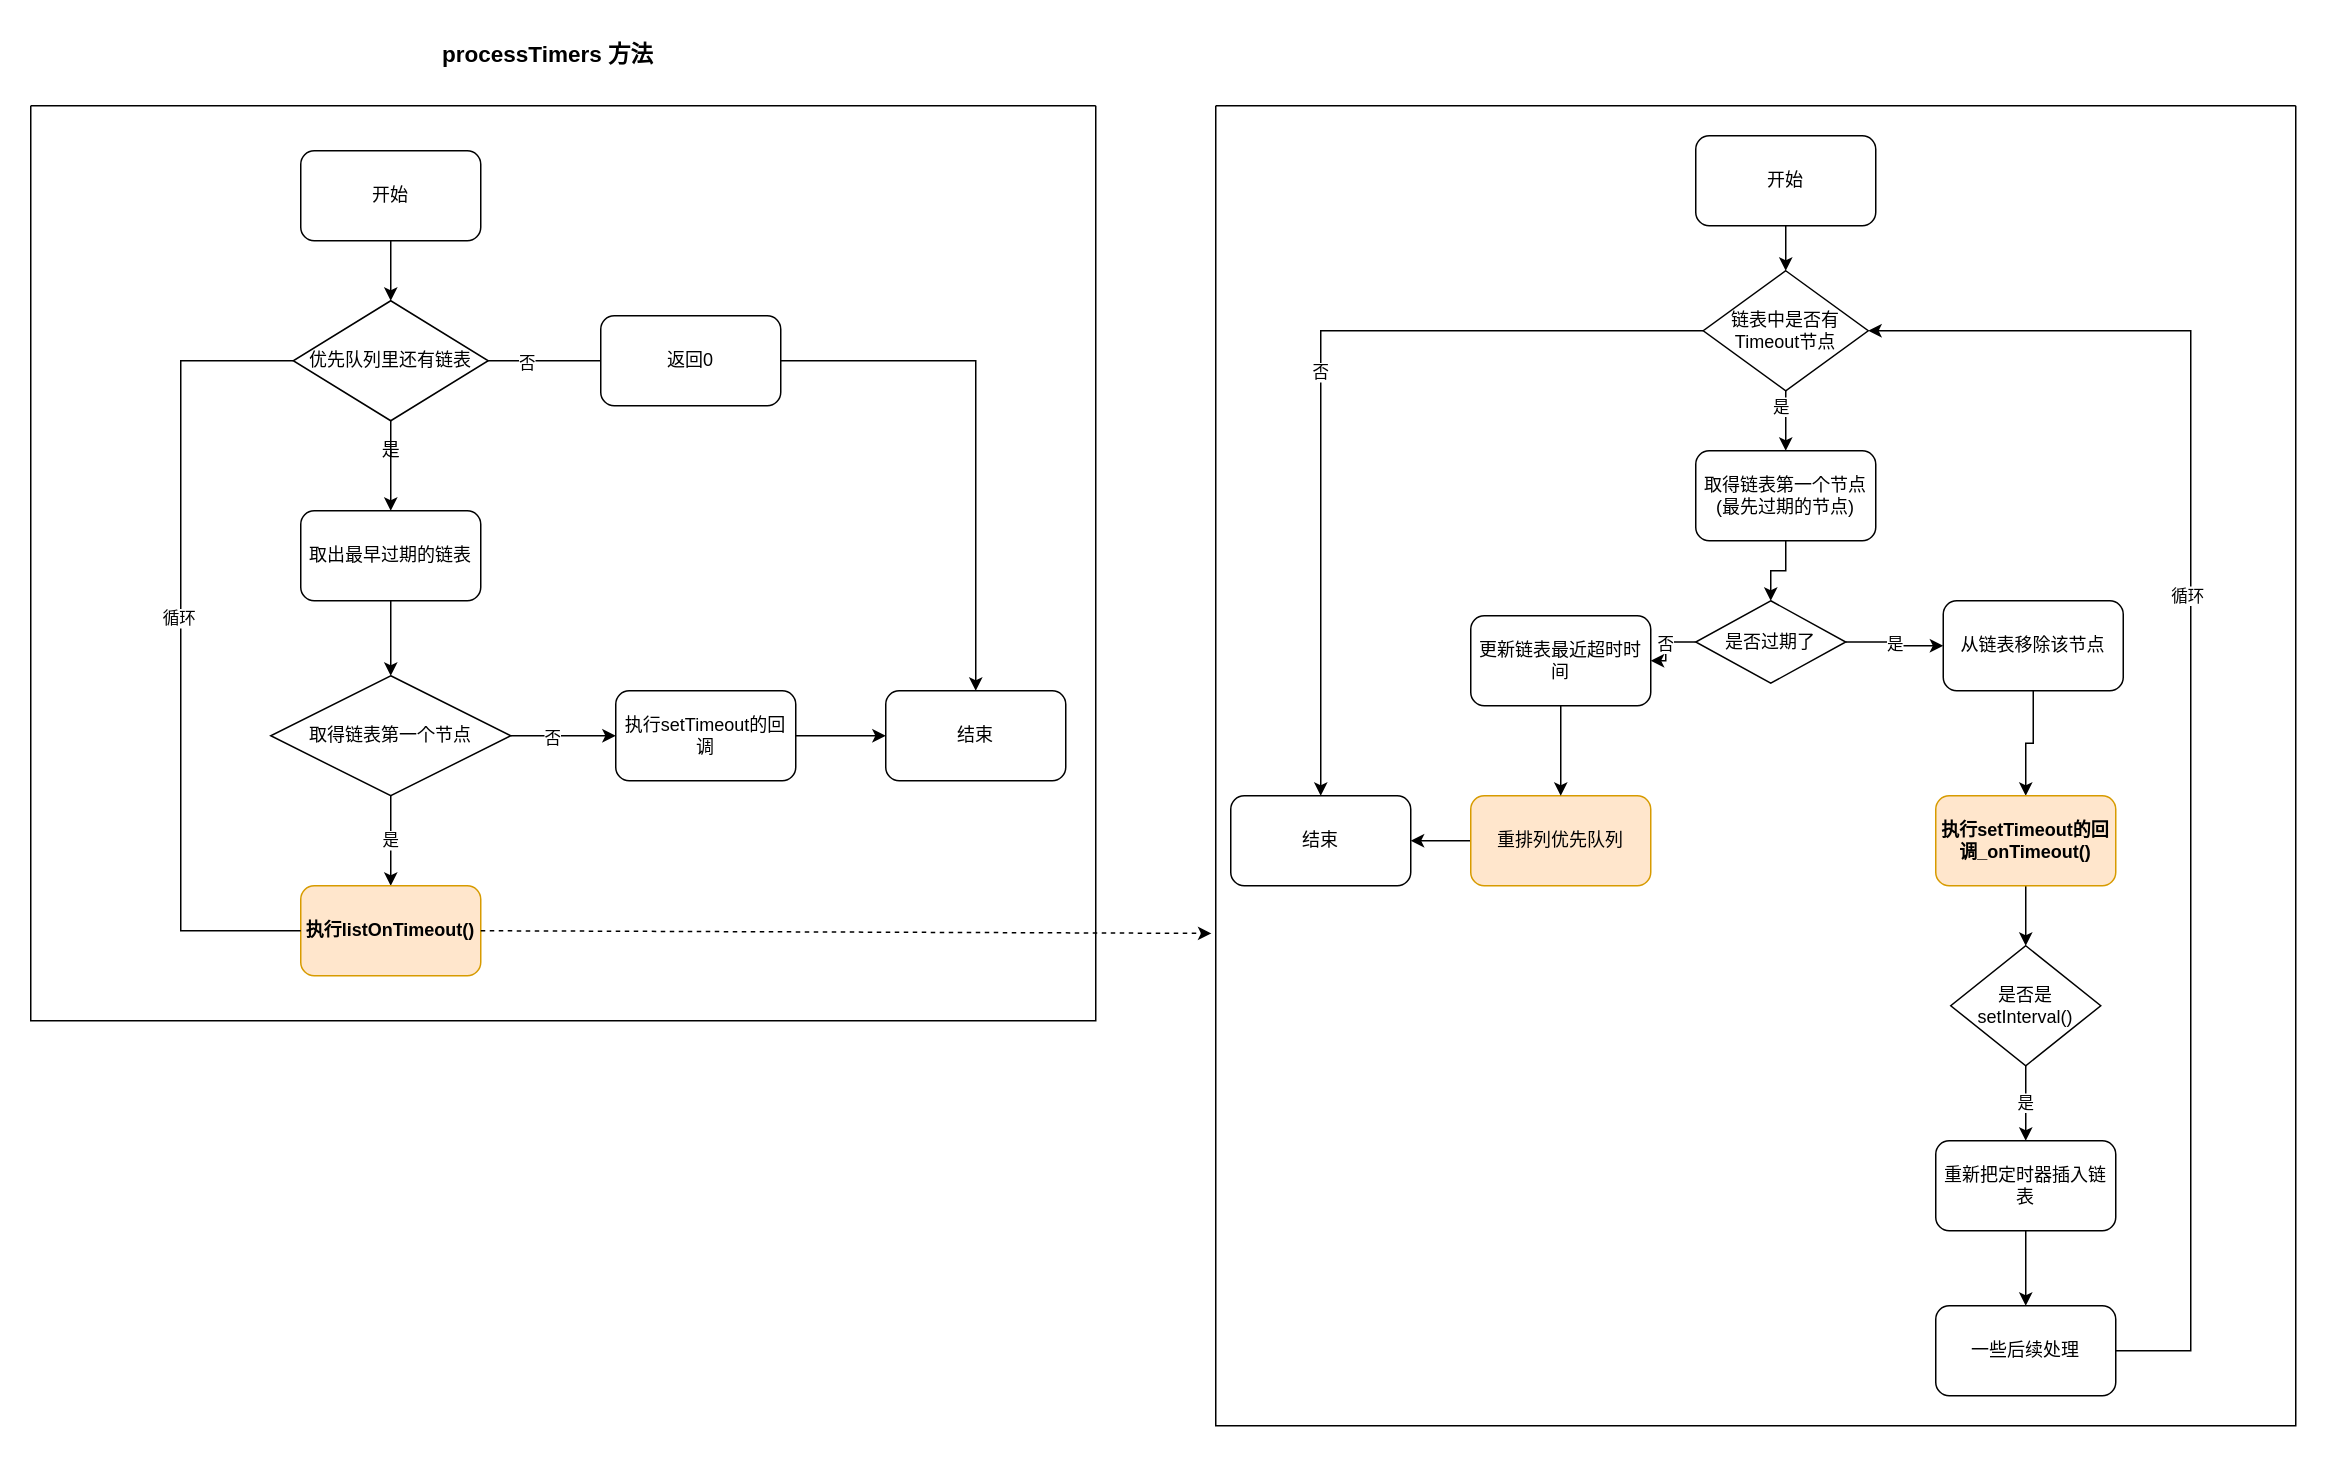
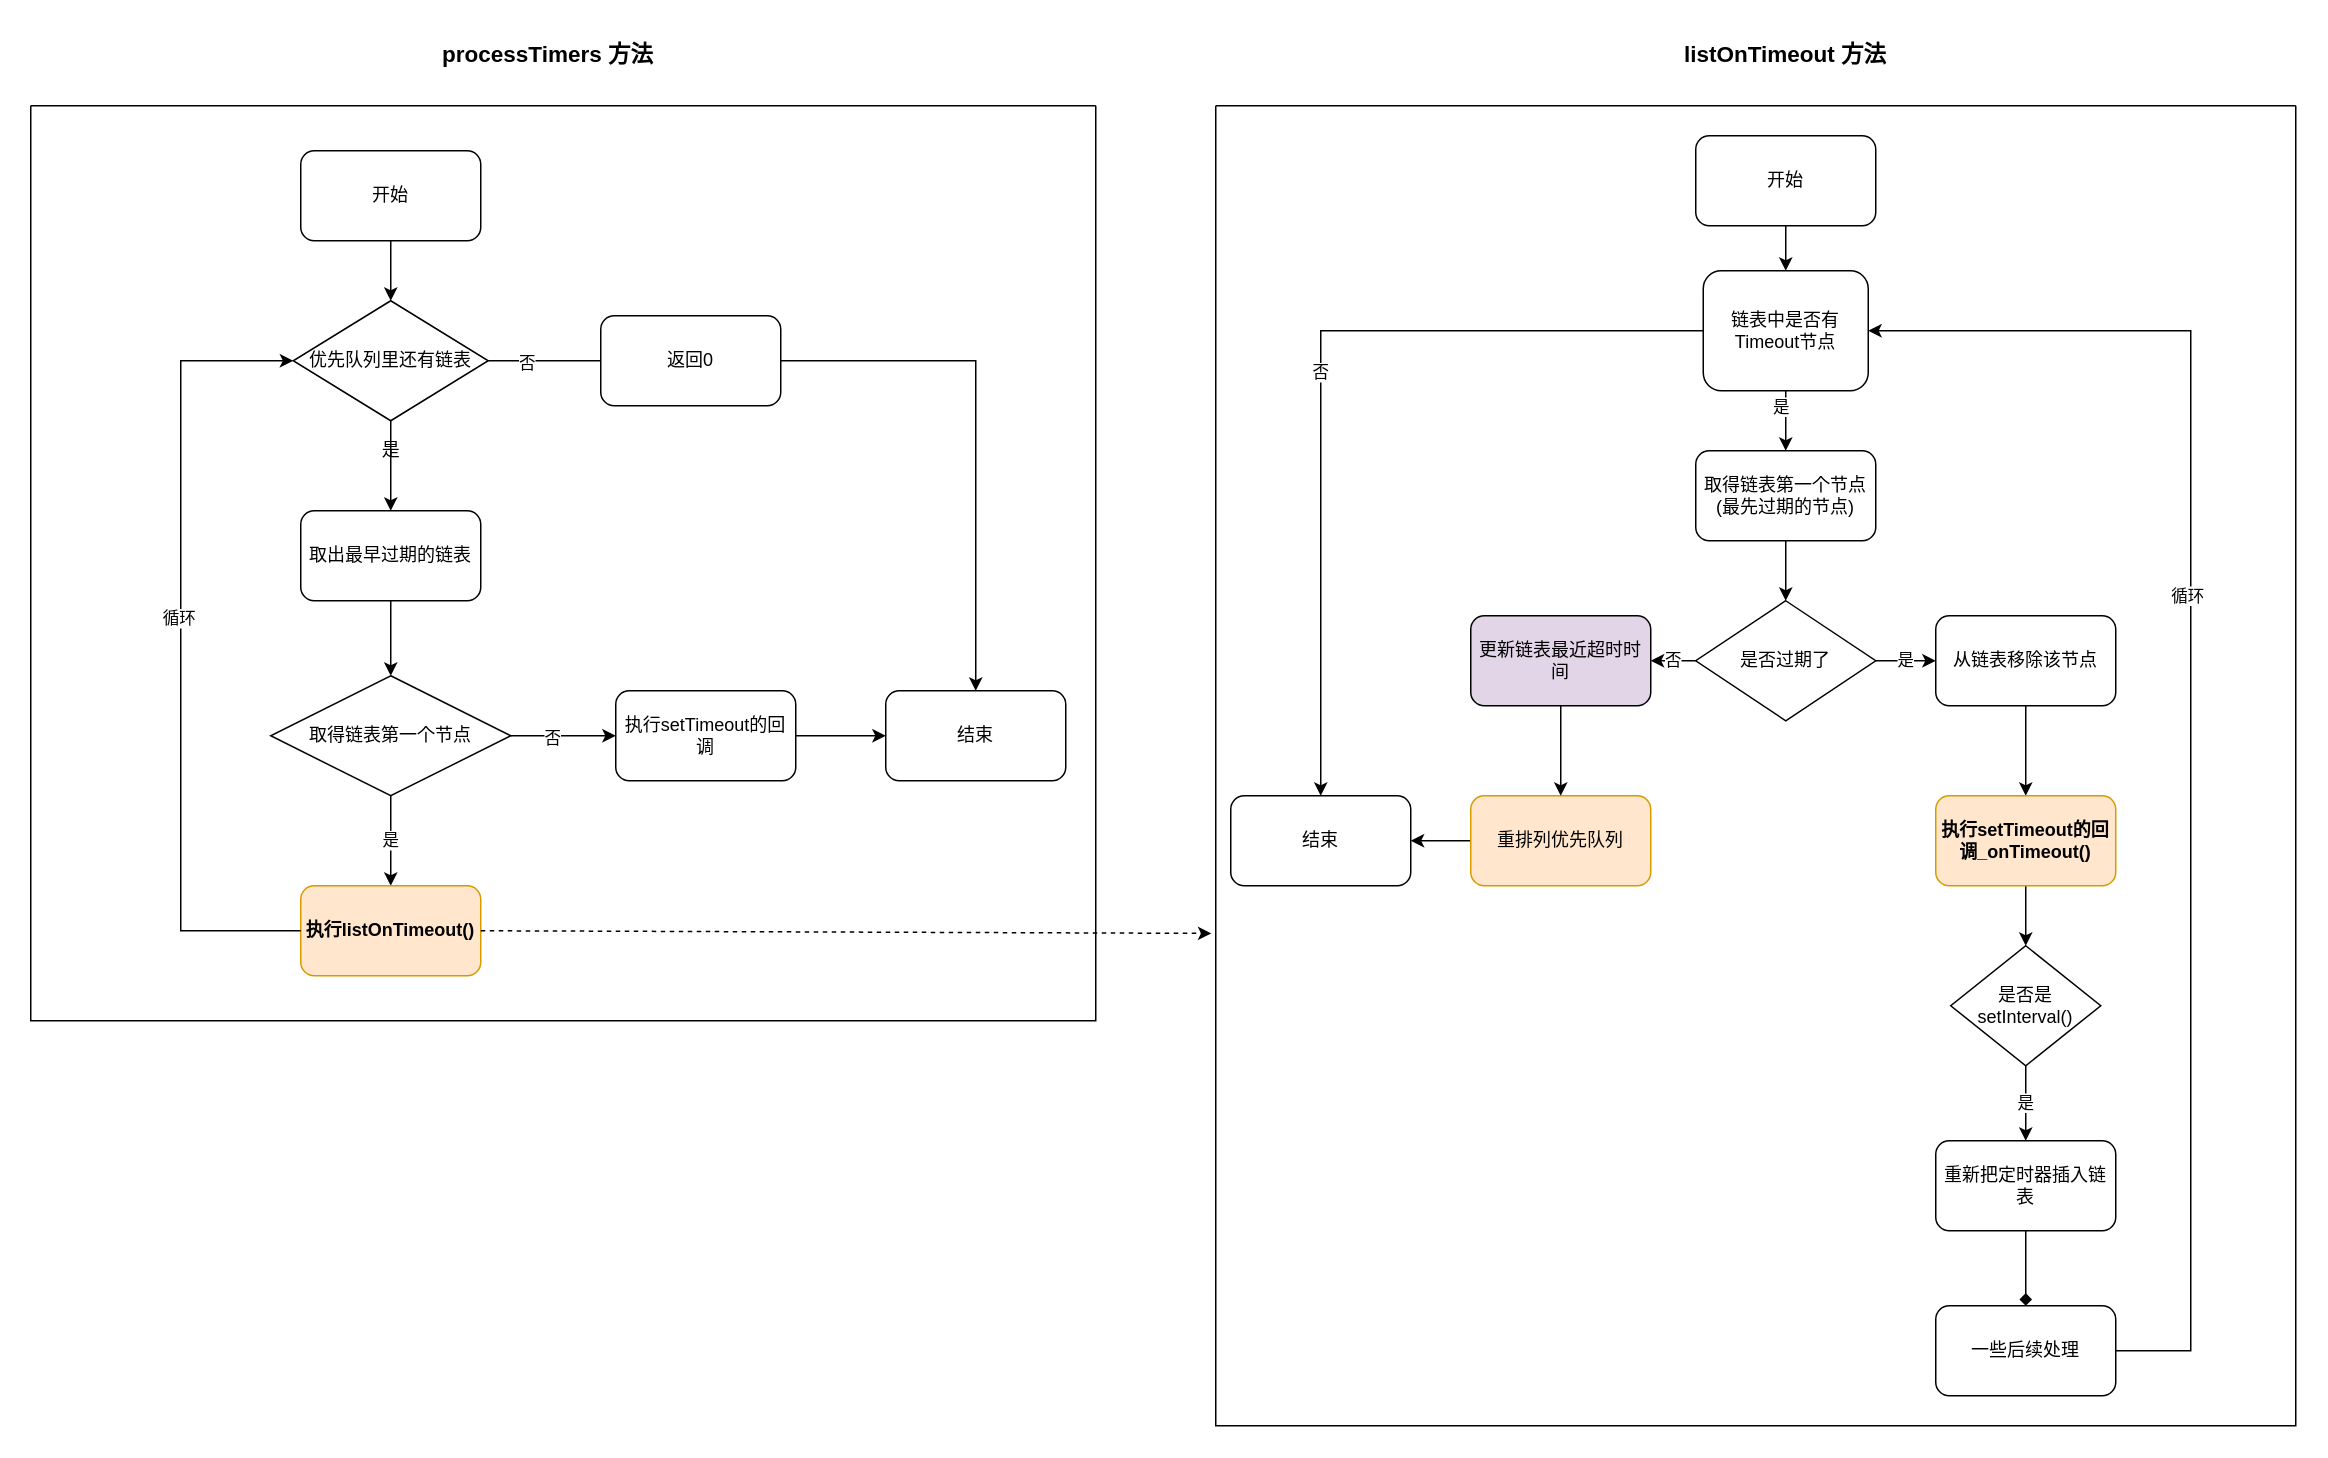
none -> (1786, 53)
(1786, 331) -> (1786, 331)
(286, 361) -> (282, 361)
(1771, 642) -> (1786, 661)
(2033, 646) -> (2026, 661)
(1561, 661) -> (1561, 661)
(2026, 1294) -> (2026, 1293)
